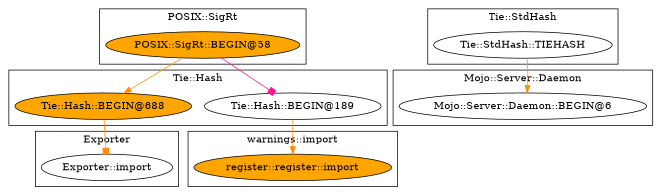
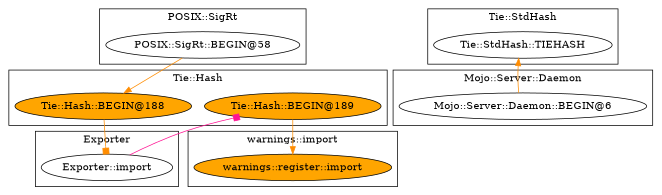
(203, 45) -> (203, 45)
(247, 75) -> (172, 136)
(528, 75) -> (518, 79)
(103, 106) -> (103, 106)
(293, 106) -> (293, 106)
(293, 167) -> (293, 167)
